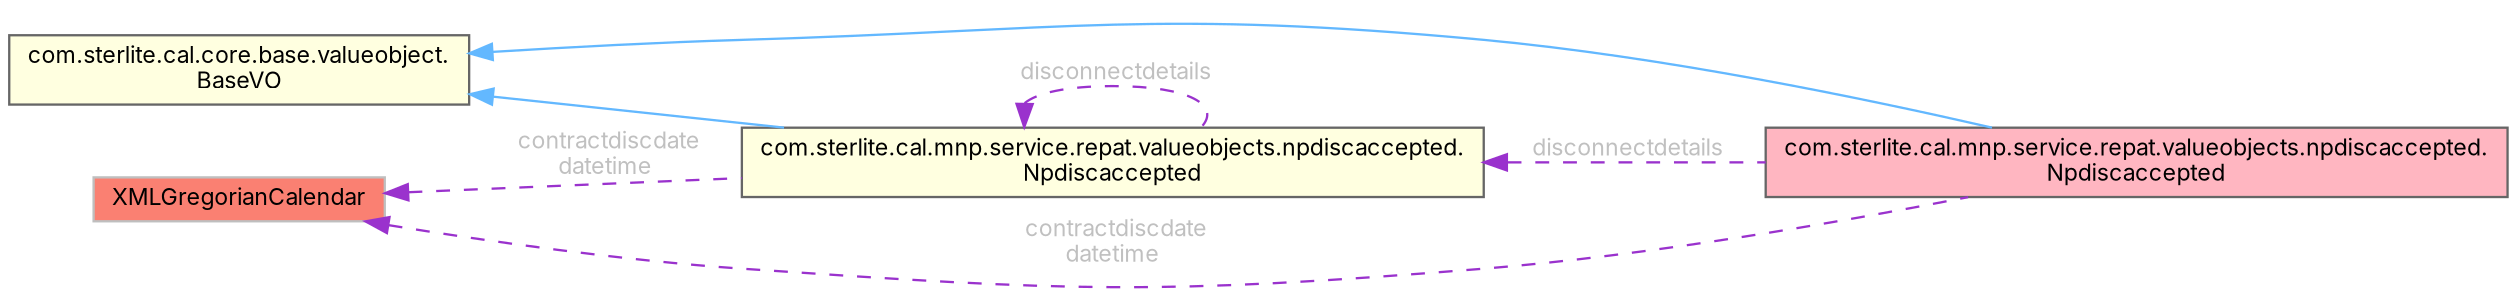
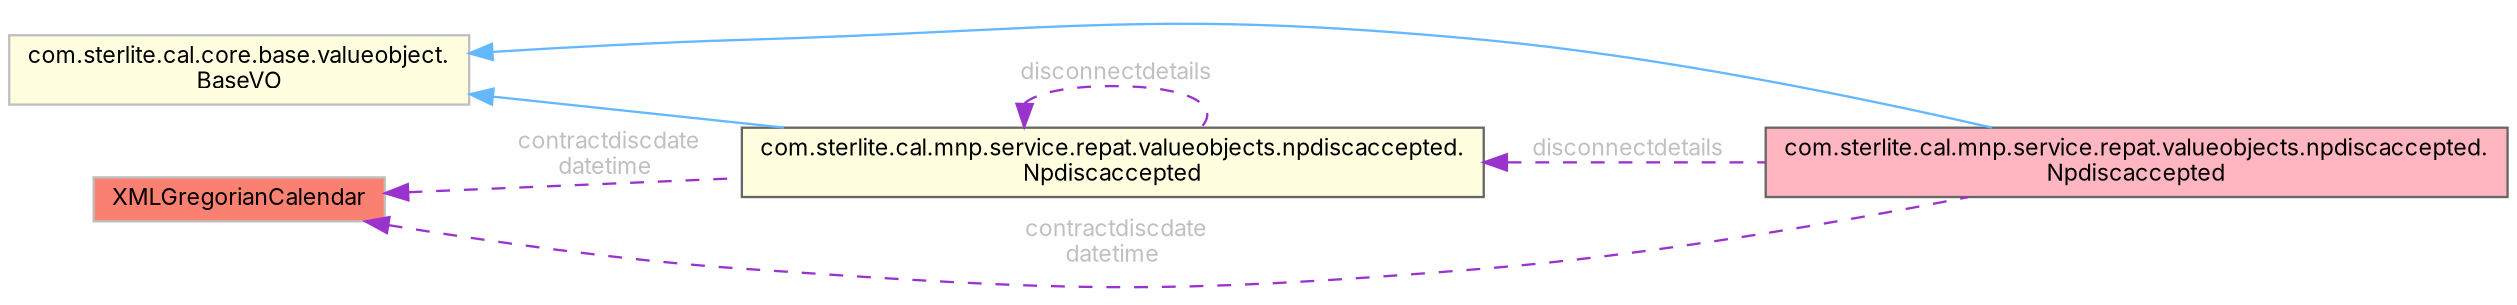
(239, 70) -> (239, 70)
